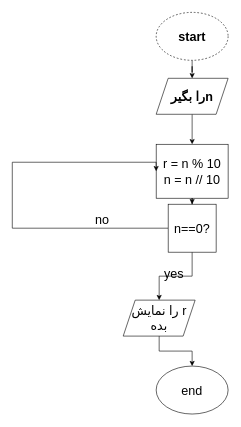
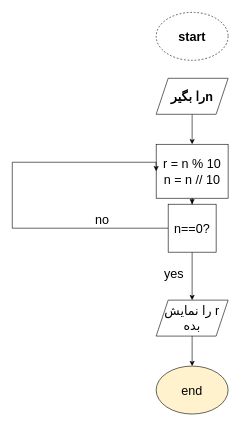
(192, 69) -> none
(159, 318) -> (192, 318)
(192, 390) -> (192, 390)
